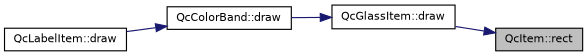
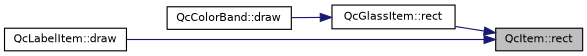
(394, 17) -> (394, 17)
(141, 30) -> (305, 40)
